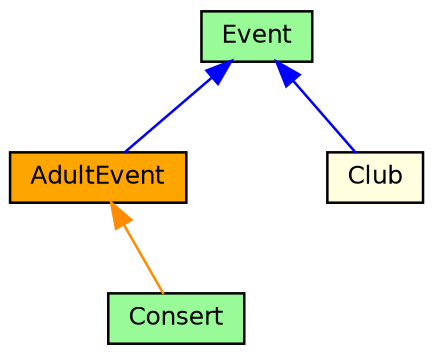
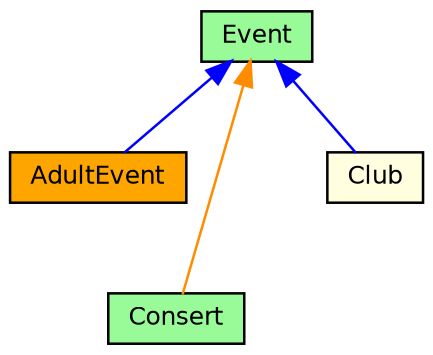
(144, 259) -> (213, 190)
